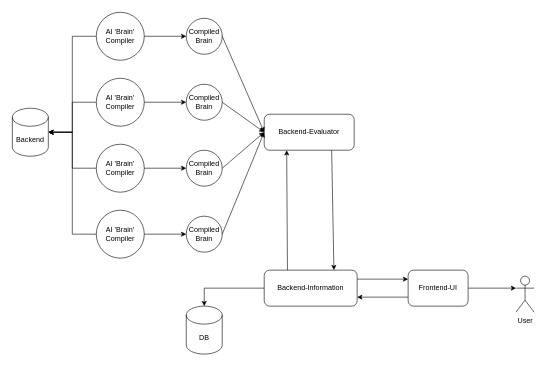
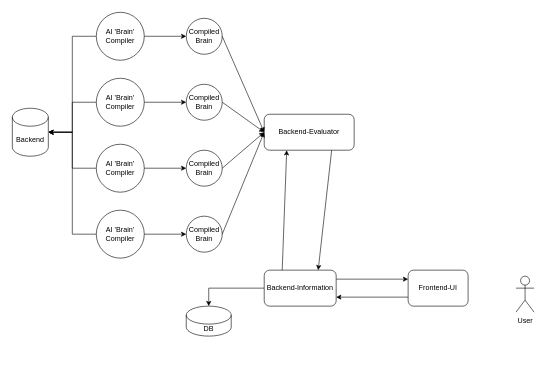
(311, 288) -> (300, 288)
(510, 288) -> none
(204, 330) -> (209, 321)
